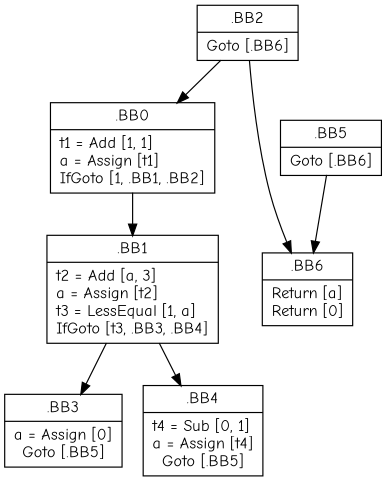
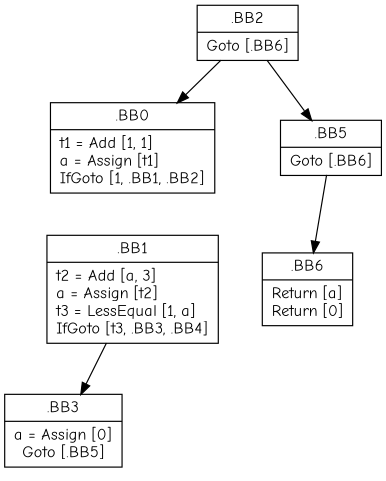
(261, 153) -> (286, 86)
(133, 208) -> none
(203, 431) -> none
